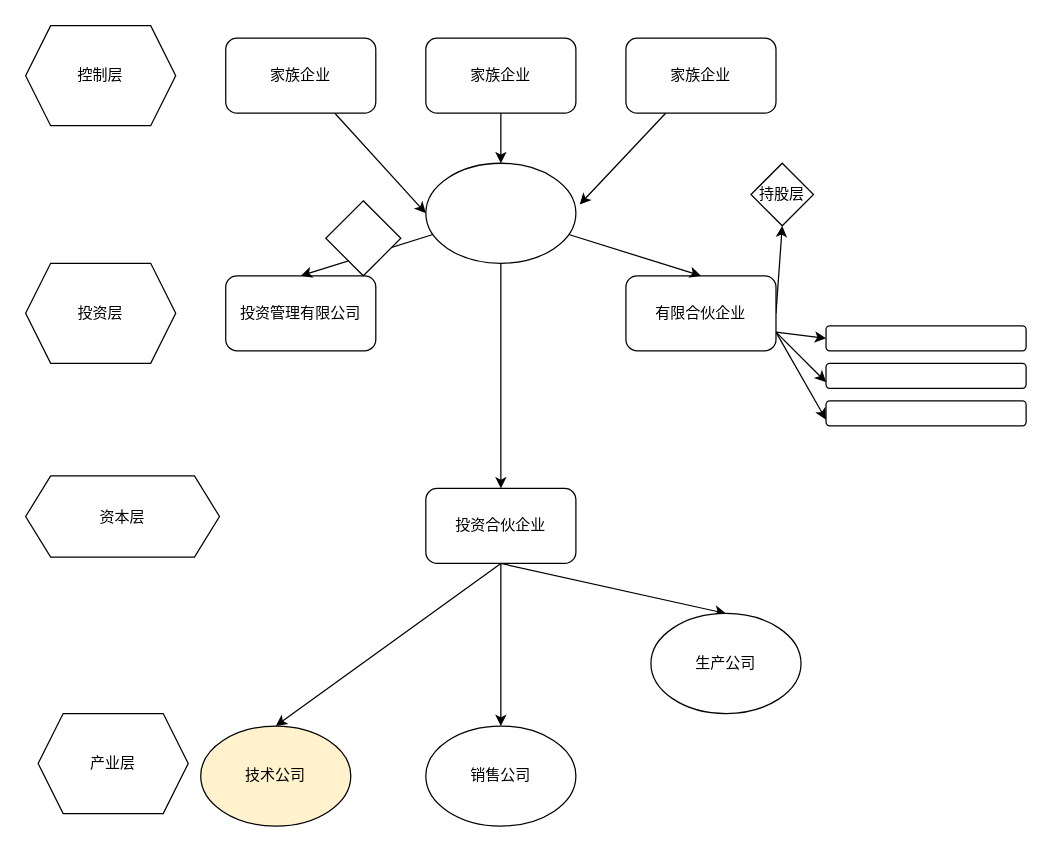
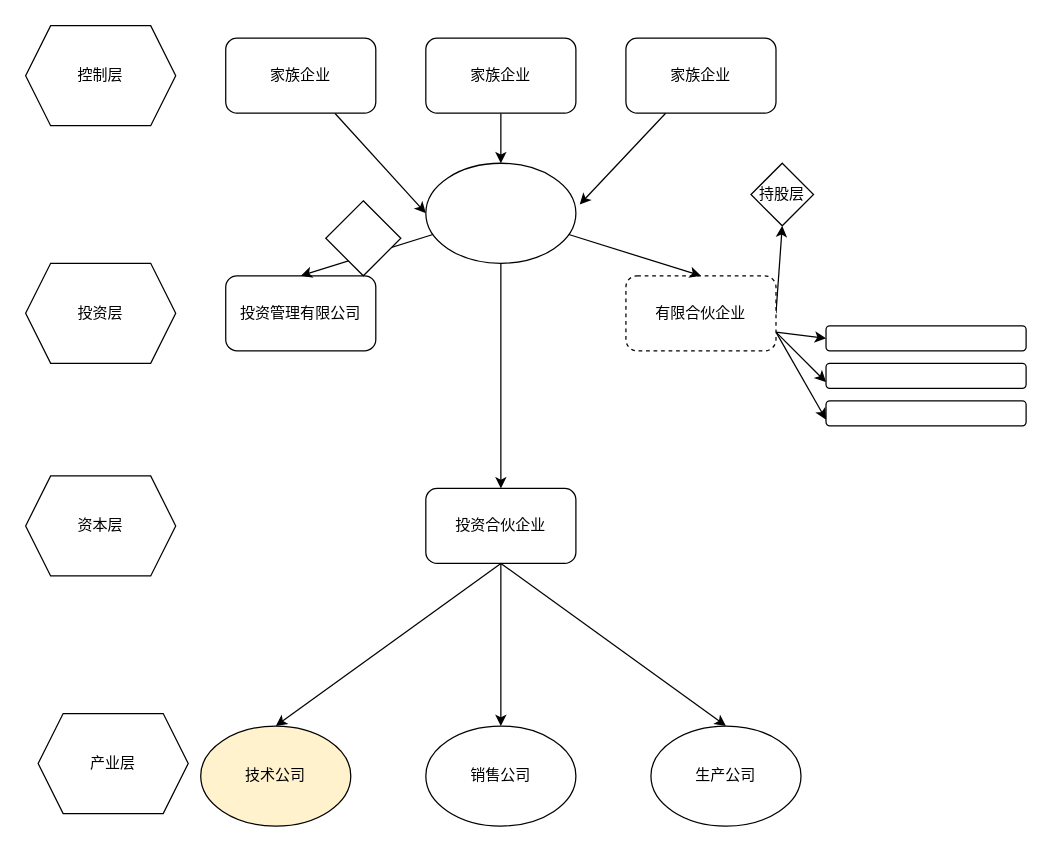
(701, 313) -> (701, 313)
(123, 516) -> (101, 526)
(726, 663) -> (726, 776)
